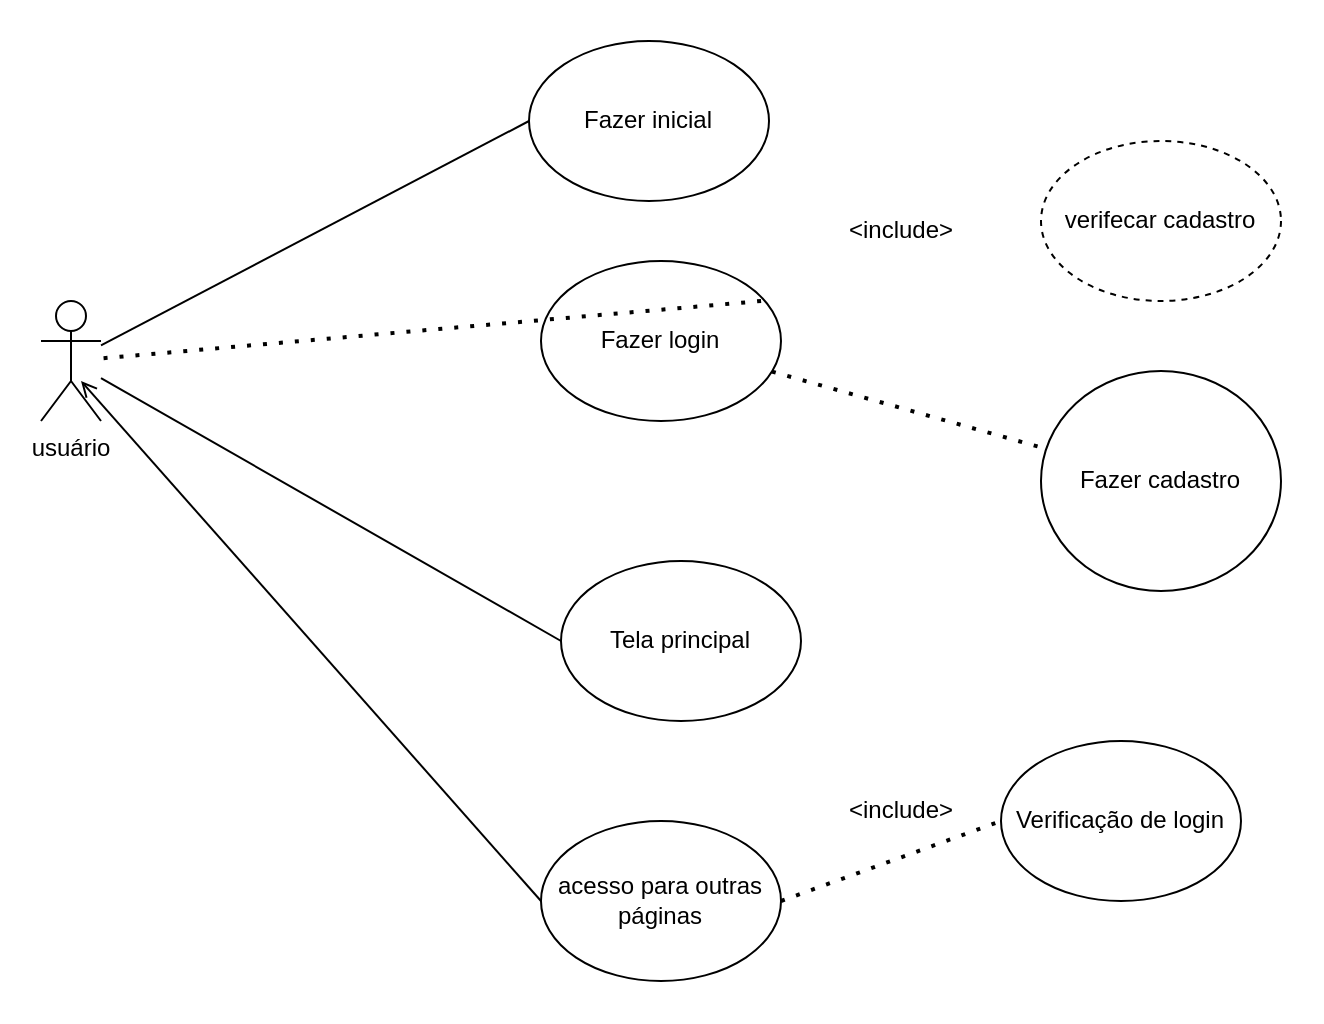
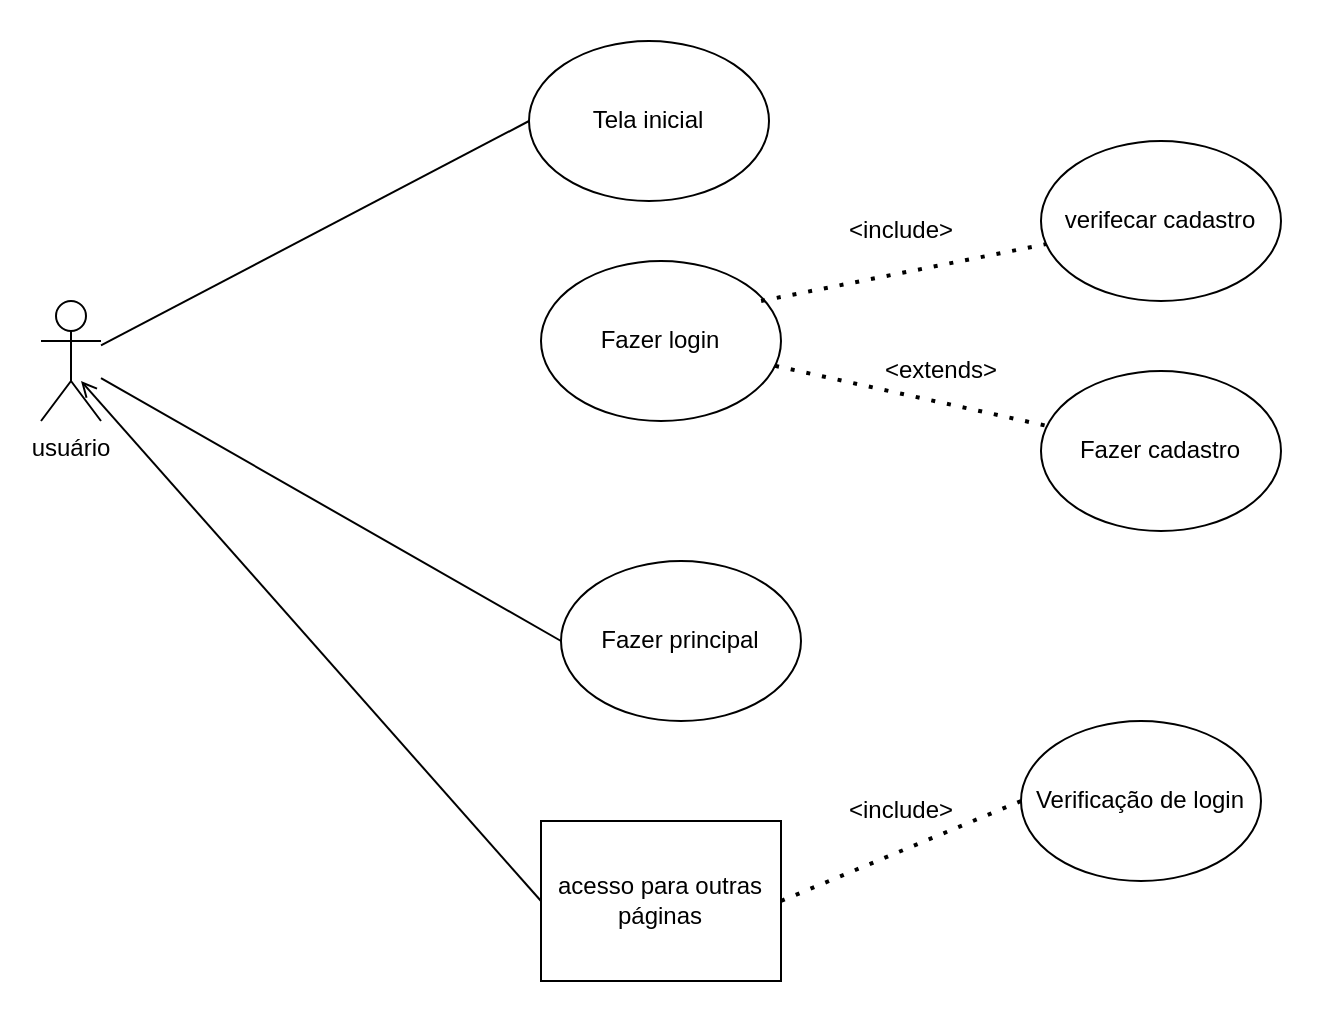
(649, 121) -> (649, 121)
(1161, 221) -> (1161, 221)
(679, 308) -> (794, 295)
none -> (941, 371)
(1161, 481) -> (1161, 451)
(681, 641) -> (681, 641)
(1121, 821) -> (1141, 801)
(661, 901) -> (661, 901)
